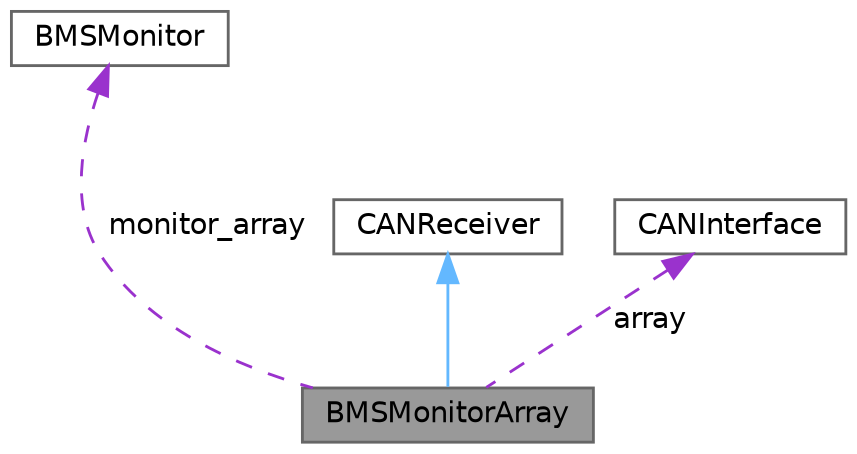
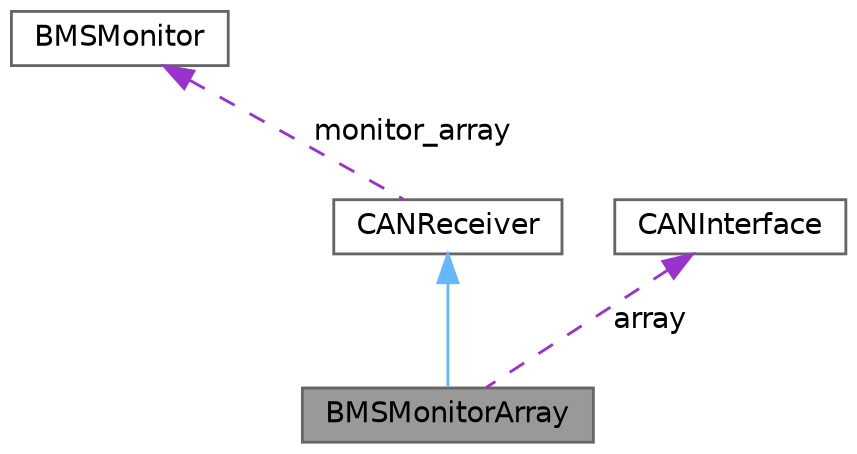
(128, 289) -> (297, 140)
